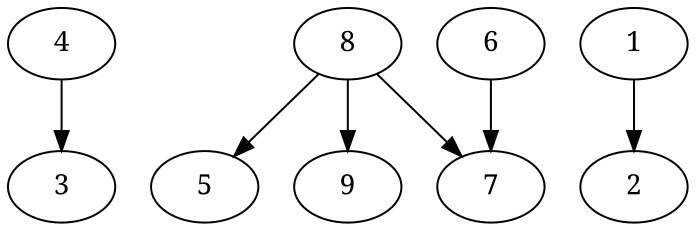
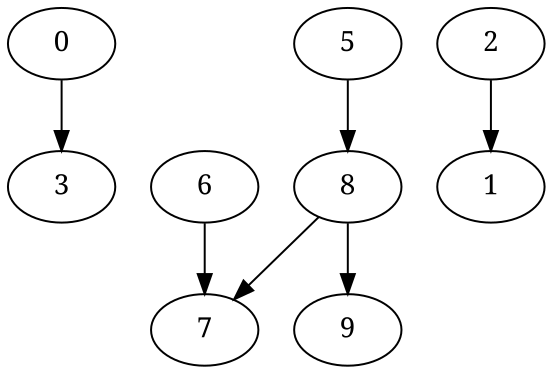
(62, 44) -> (62, 44)
(634, 106) -> (491, 106)
(284, 108) -> (348, 106)
